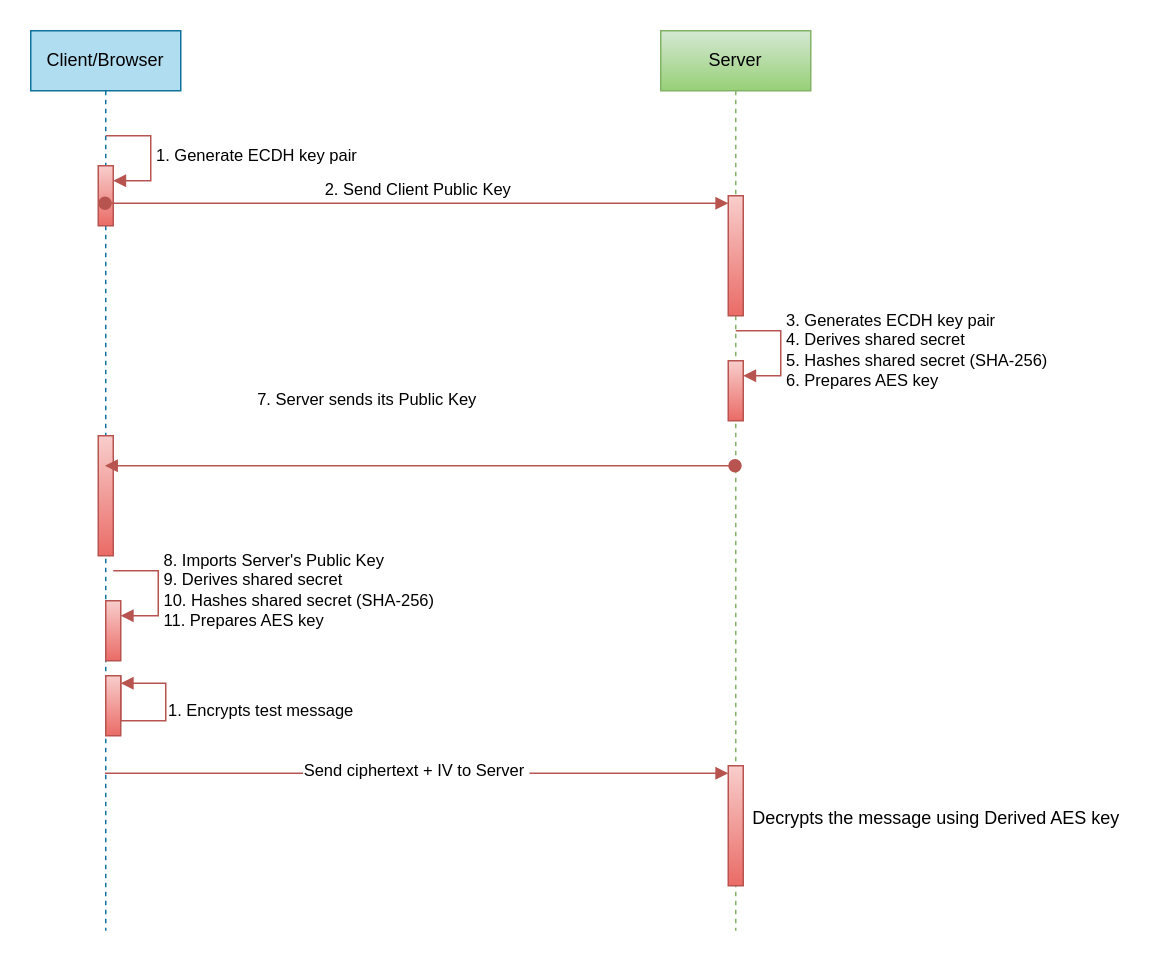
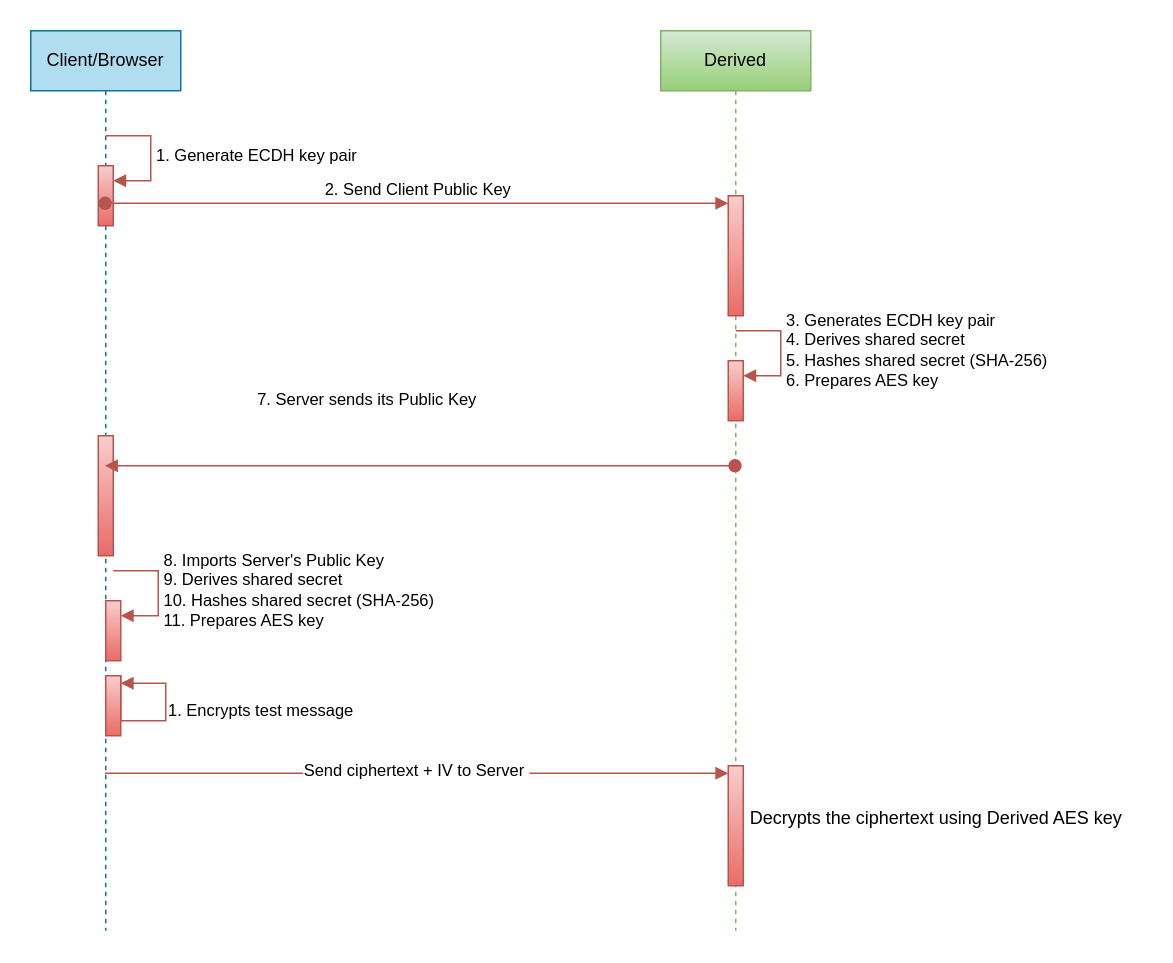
(736, 61) -> (736, 61)
(752, 818) -> (752, 818)
